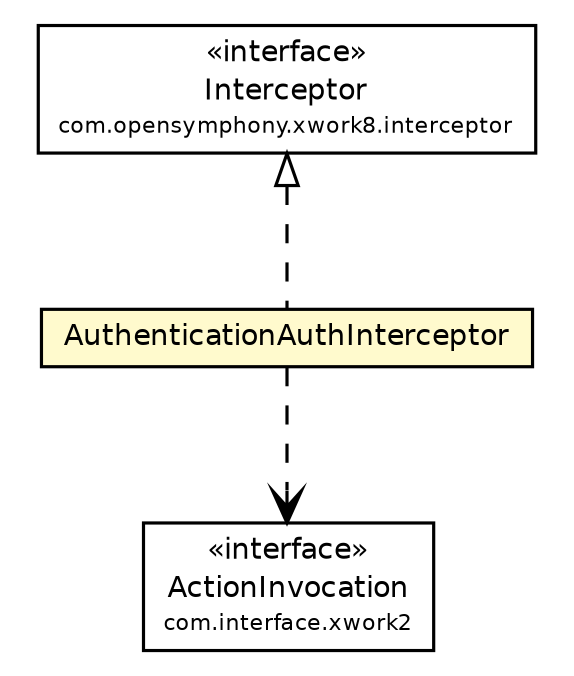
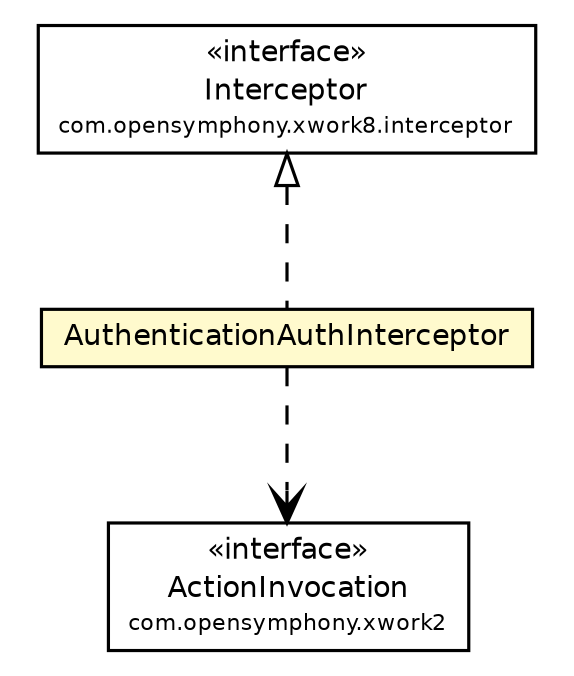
(289, 623) -> (289, 623)
